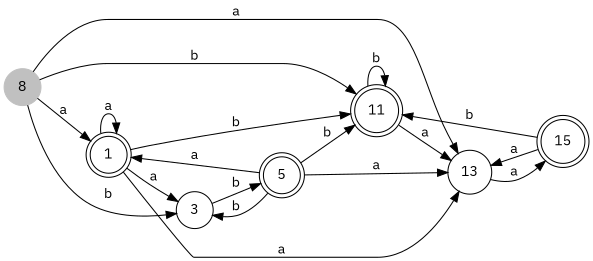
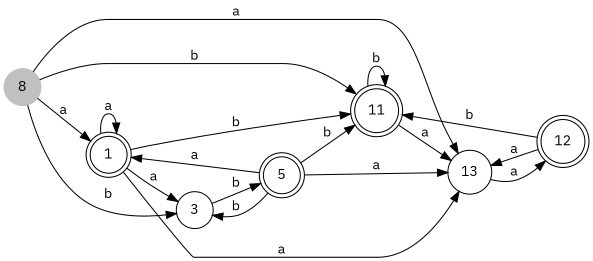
(563, 141) -> (563, 141)
